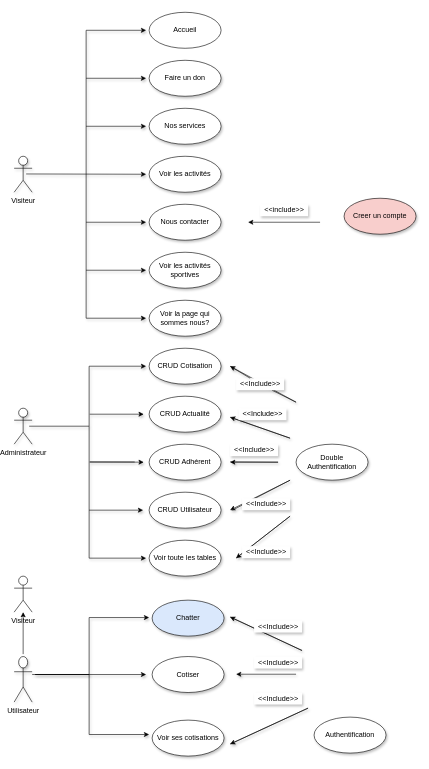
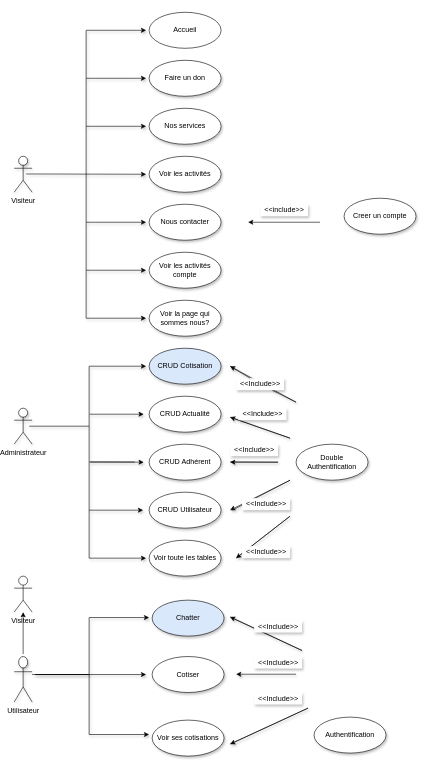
(380, 216) -> (380, 216)
(185, 270) -> (185, 270)
(185, 366) -> (185, 366)
